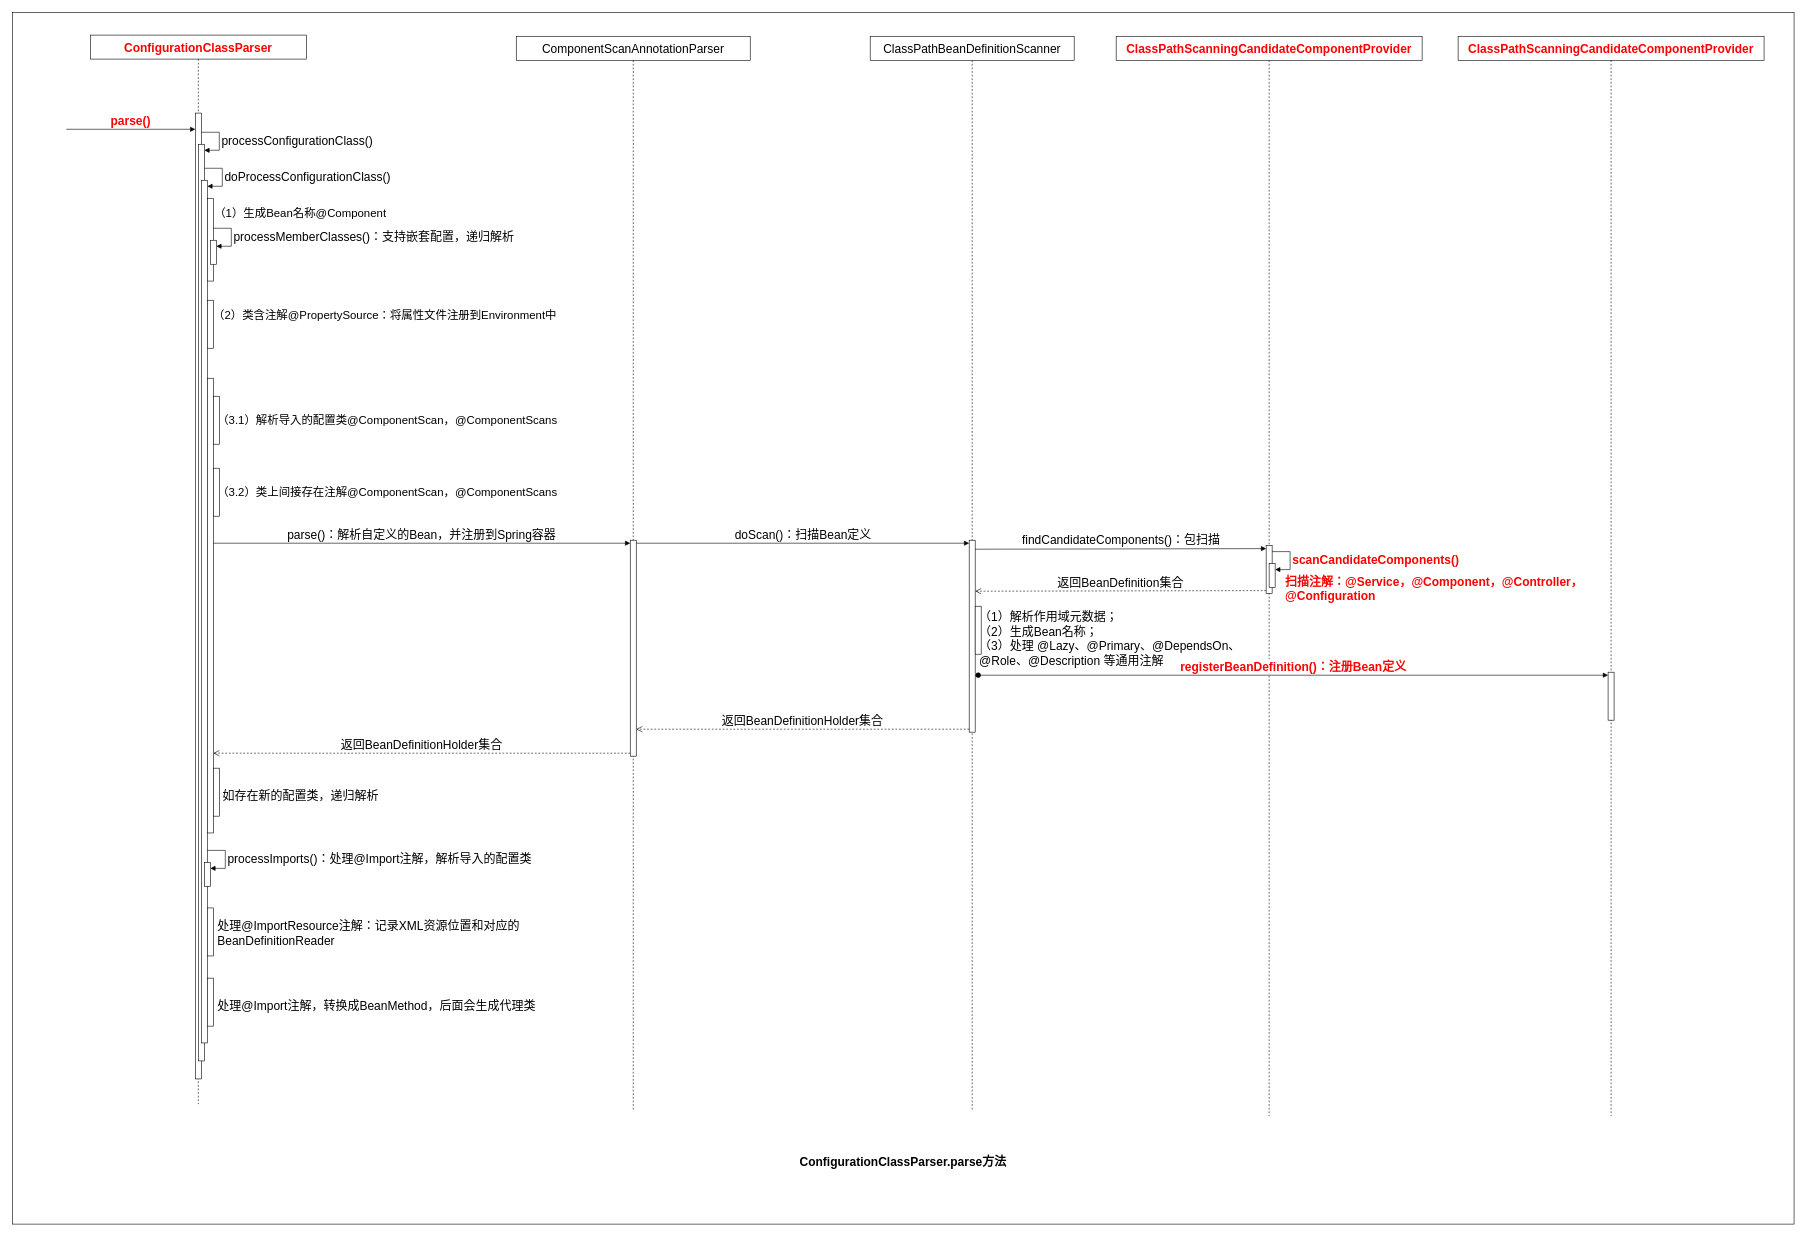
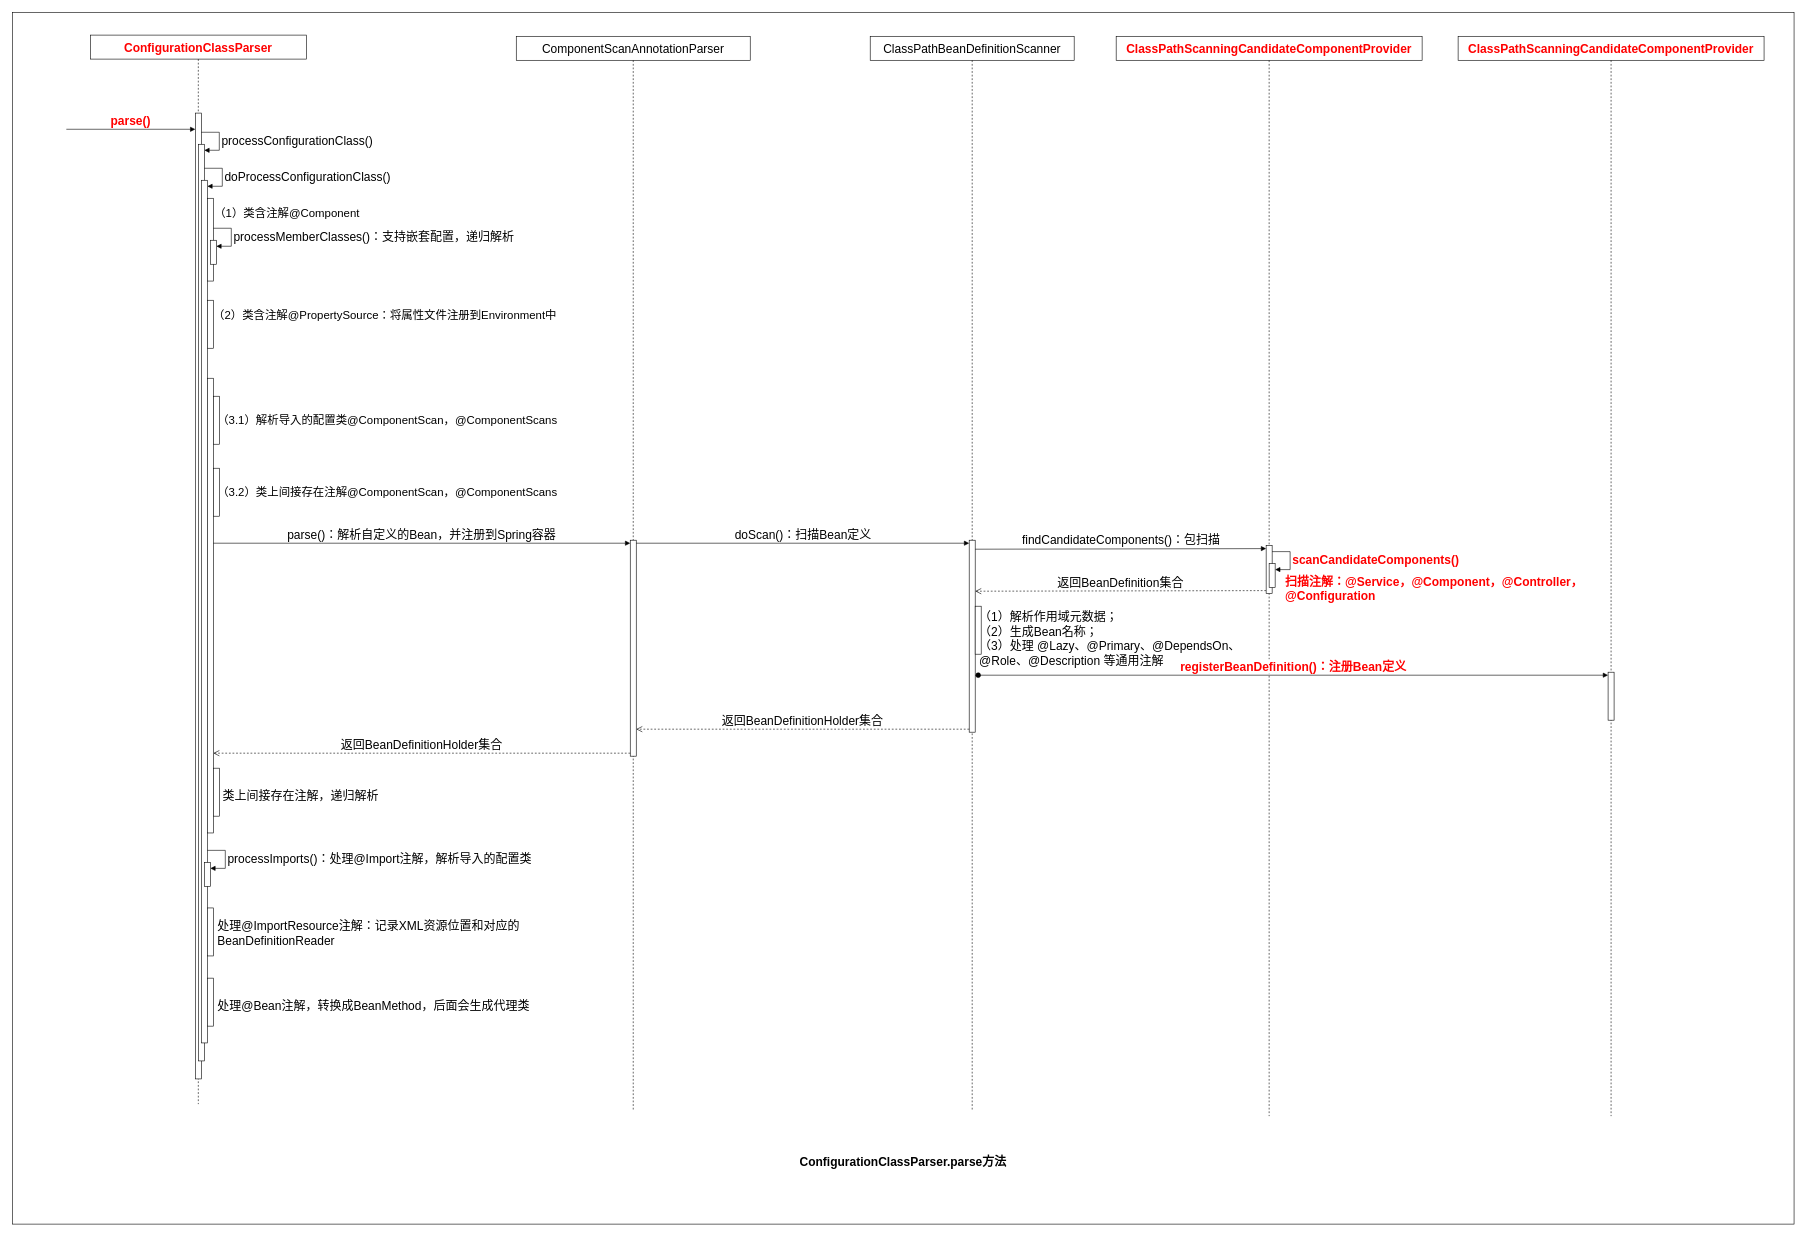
(297, 213) -> (284, 213)
(301, 795) -> (301, 795)
(377, 1005) -> (370, 1005)
